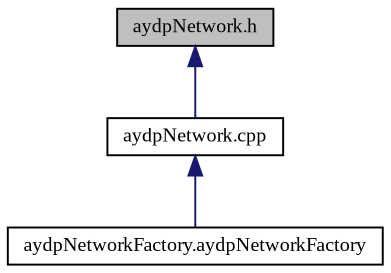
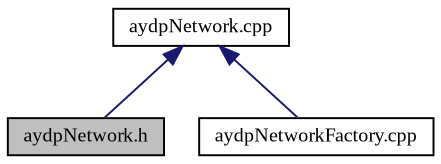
(195, 92) -> (136, 88)
(195, 246) -> (316, 137)
